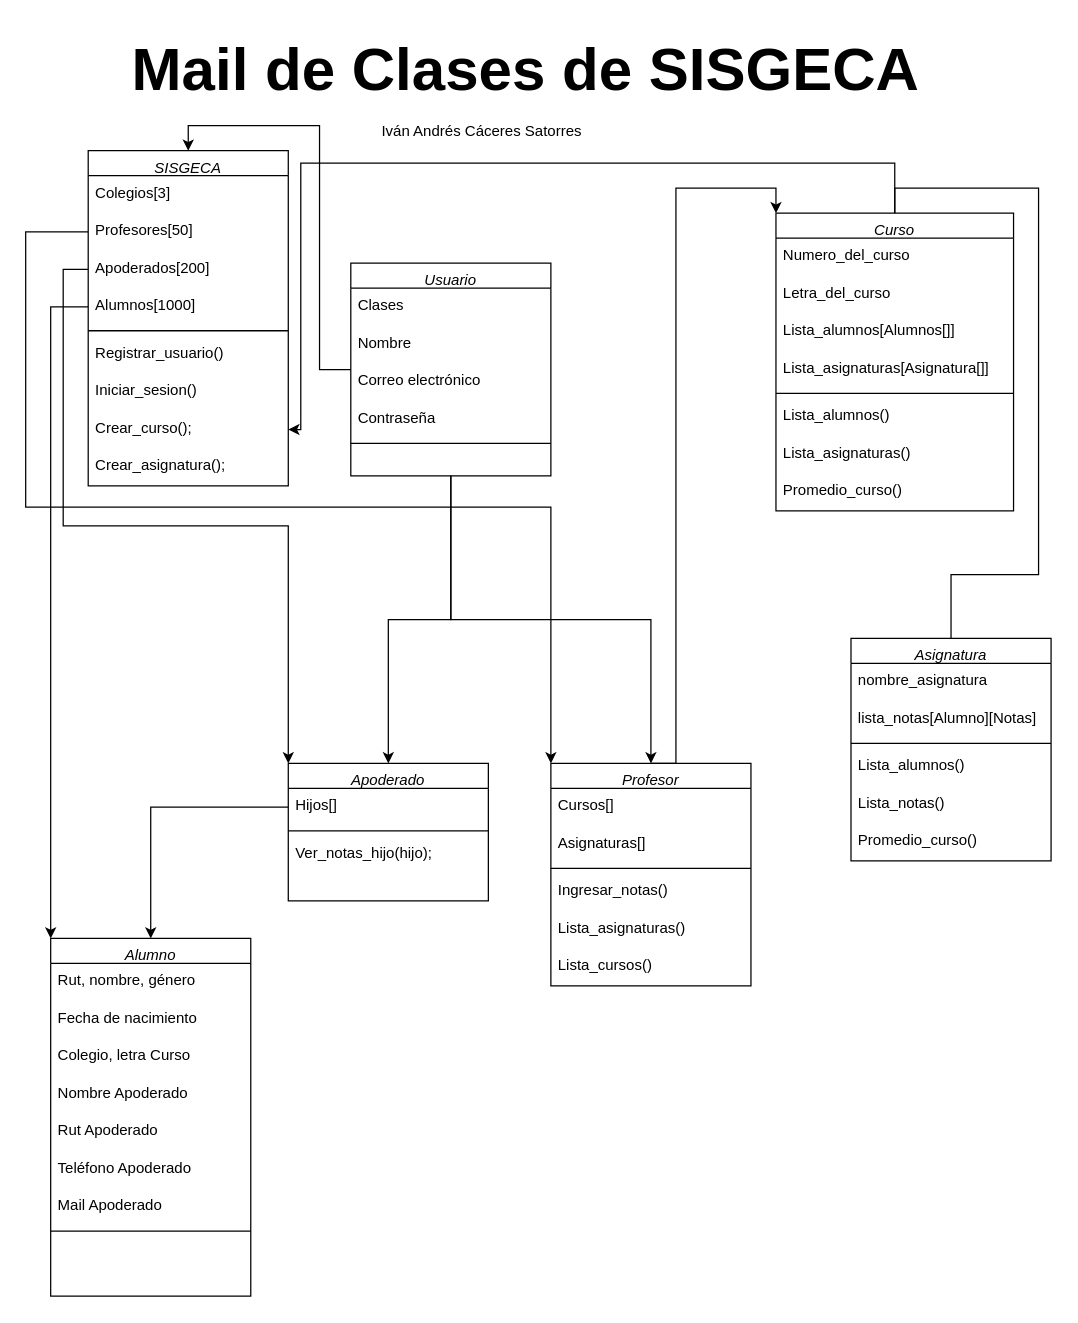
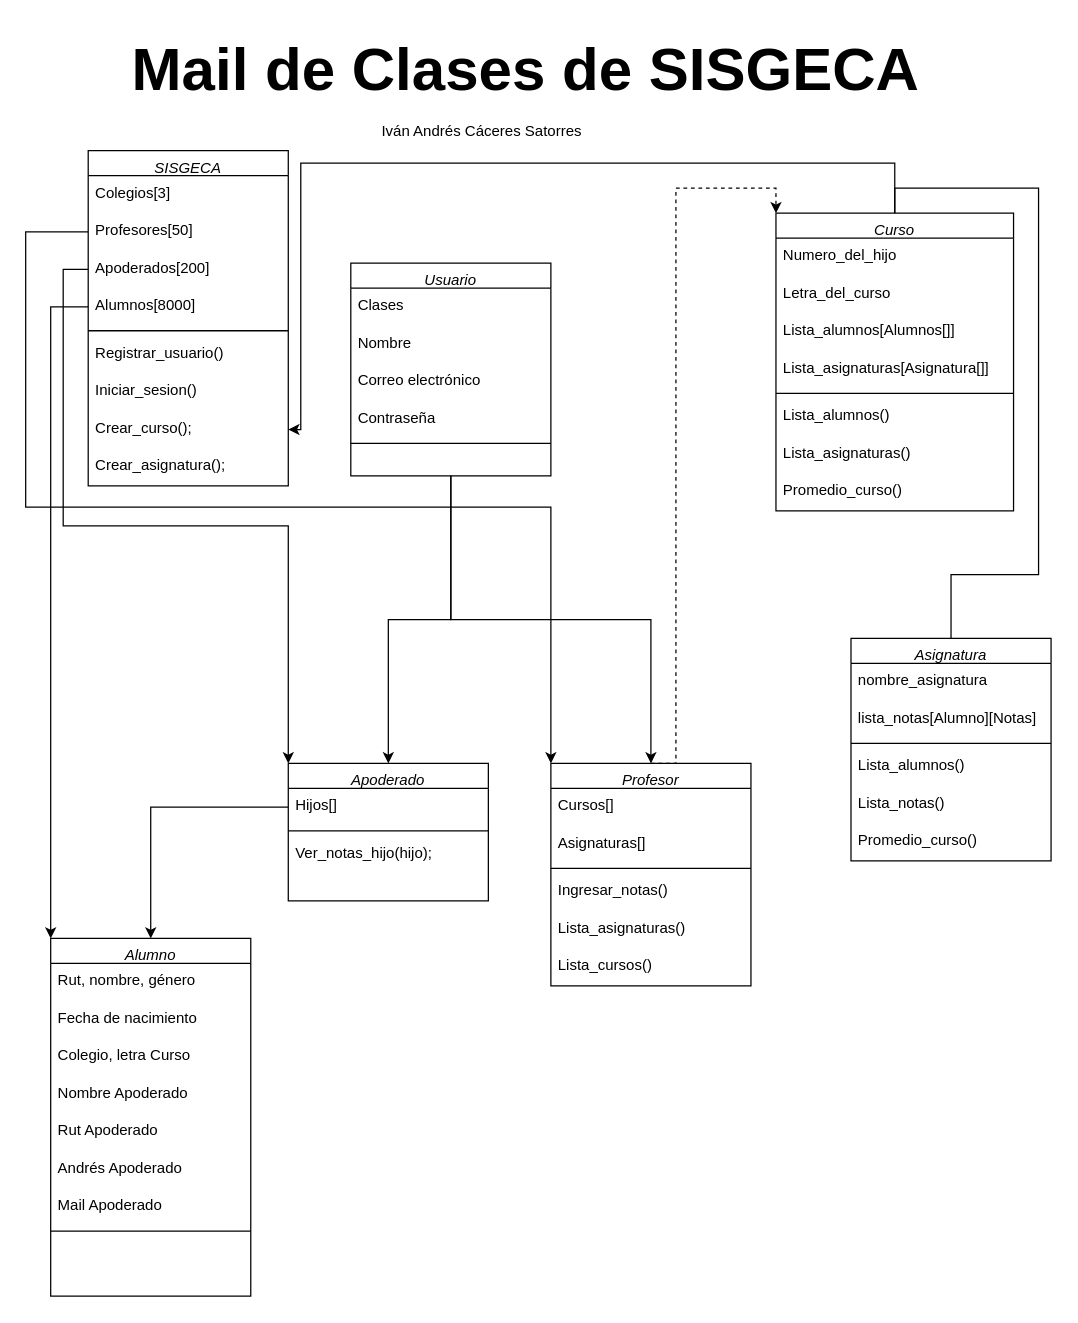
(319, 188) -> none
(848, 255) -> (842, 255)
(148, 305) -> (148, 305)
(676, 420) -> (676, 420)
(129, 1168) -> (123, 1168)
